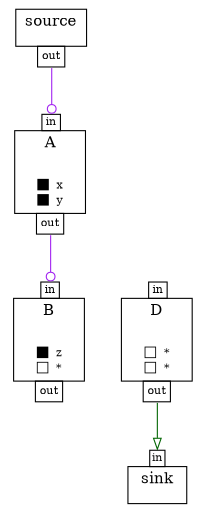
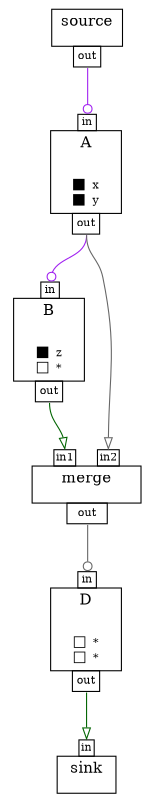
none -> (87, 487)
